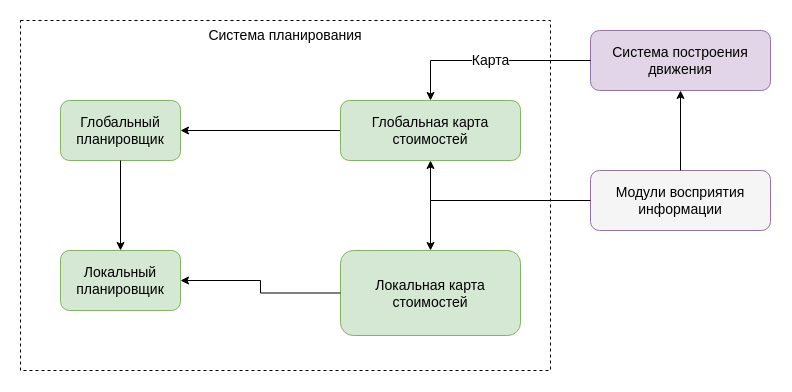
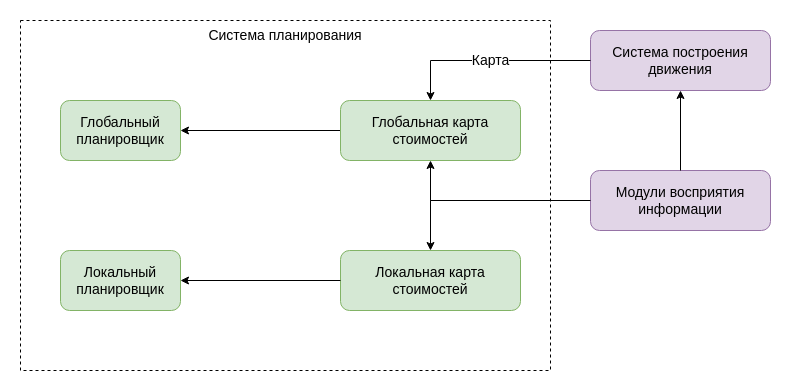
(681, 201) -> (681, 201)
(121, 202) -> none
(431, 293) -> (431, 281)
